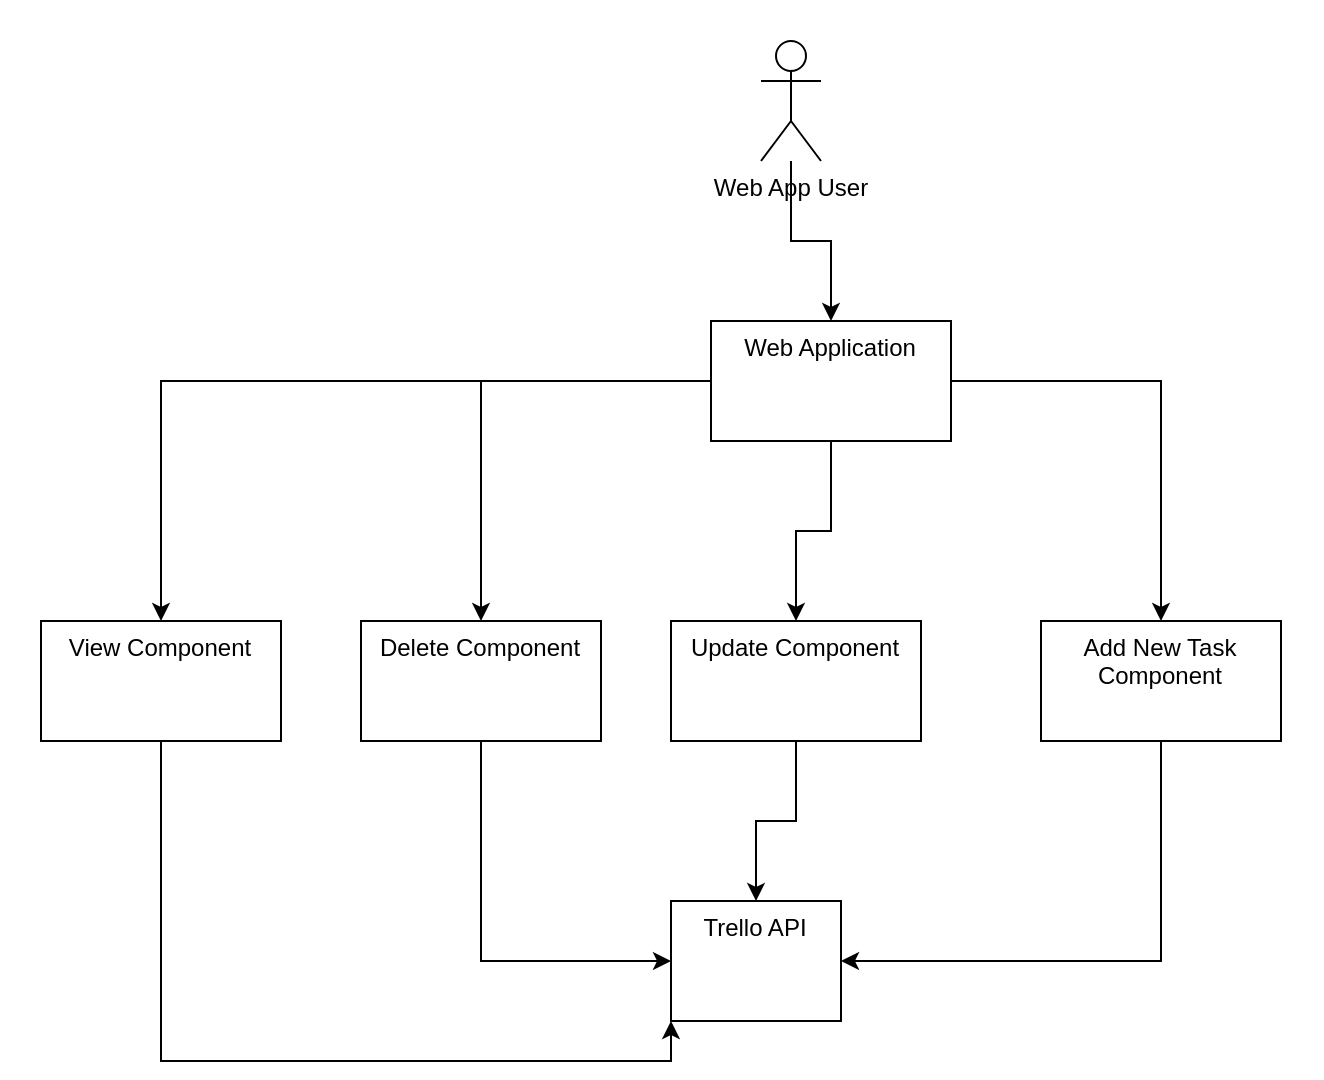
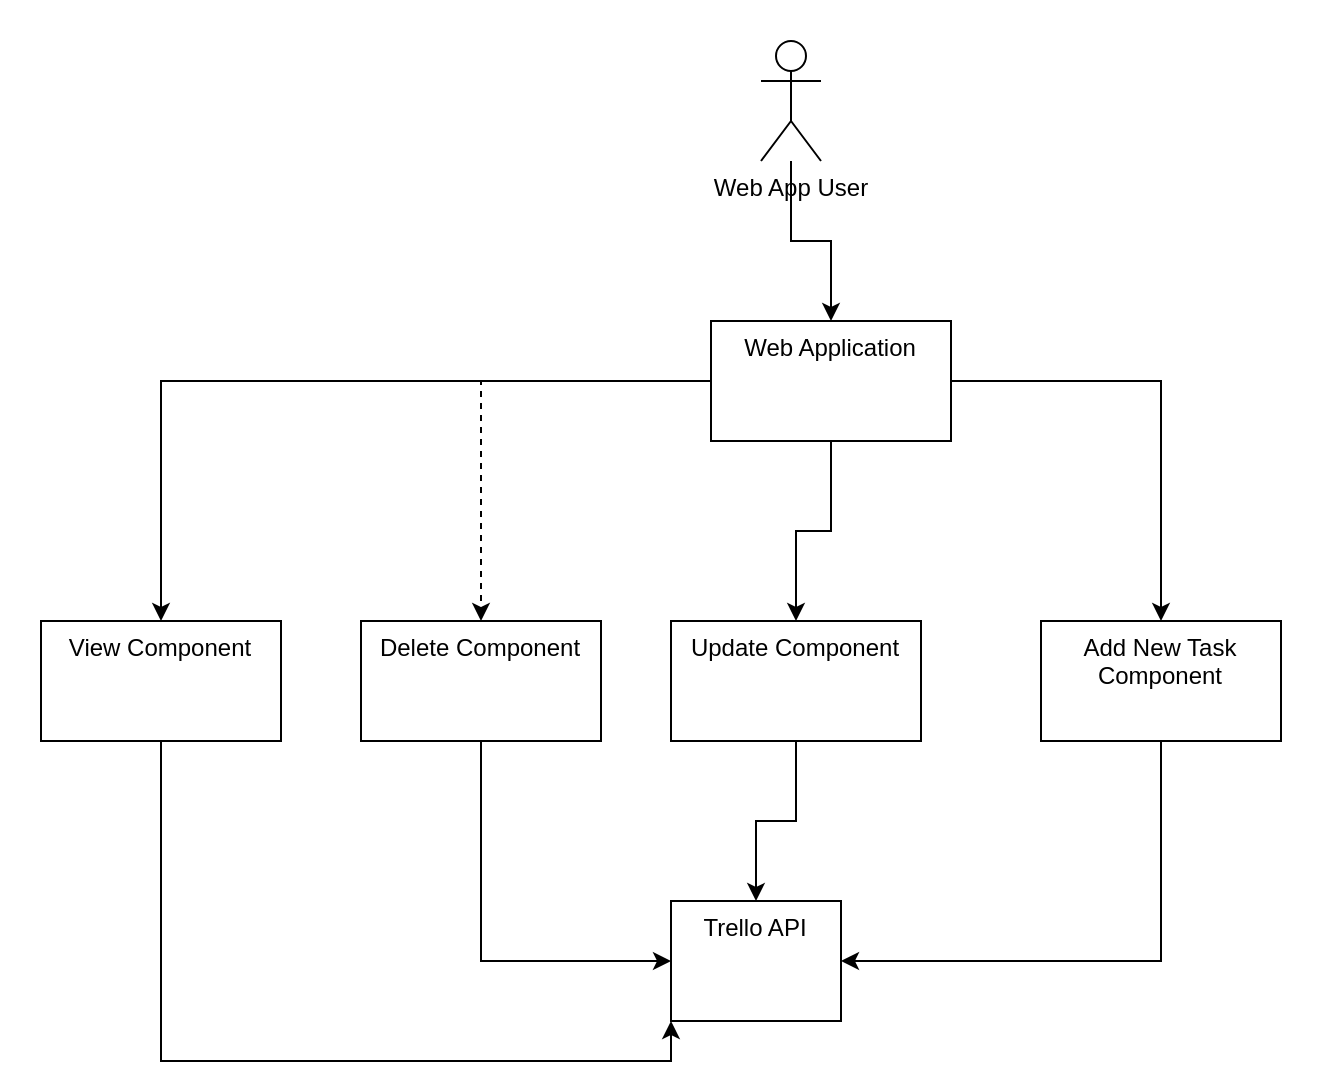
(481, 496) -> (481, 496)
